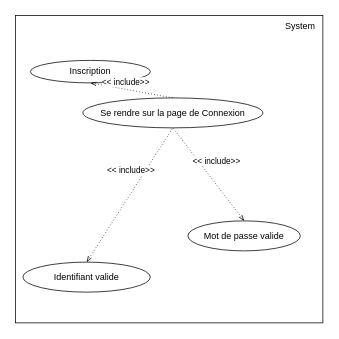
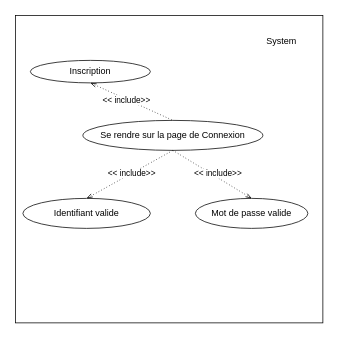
(300, 27) -> (282, 42)
(173, 113) -> (173, 135)
(244, 236) -> (252, 213)
(87, 277) -> (87, 213)
